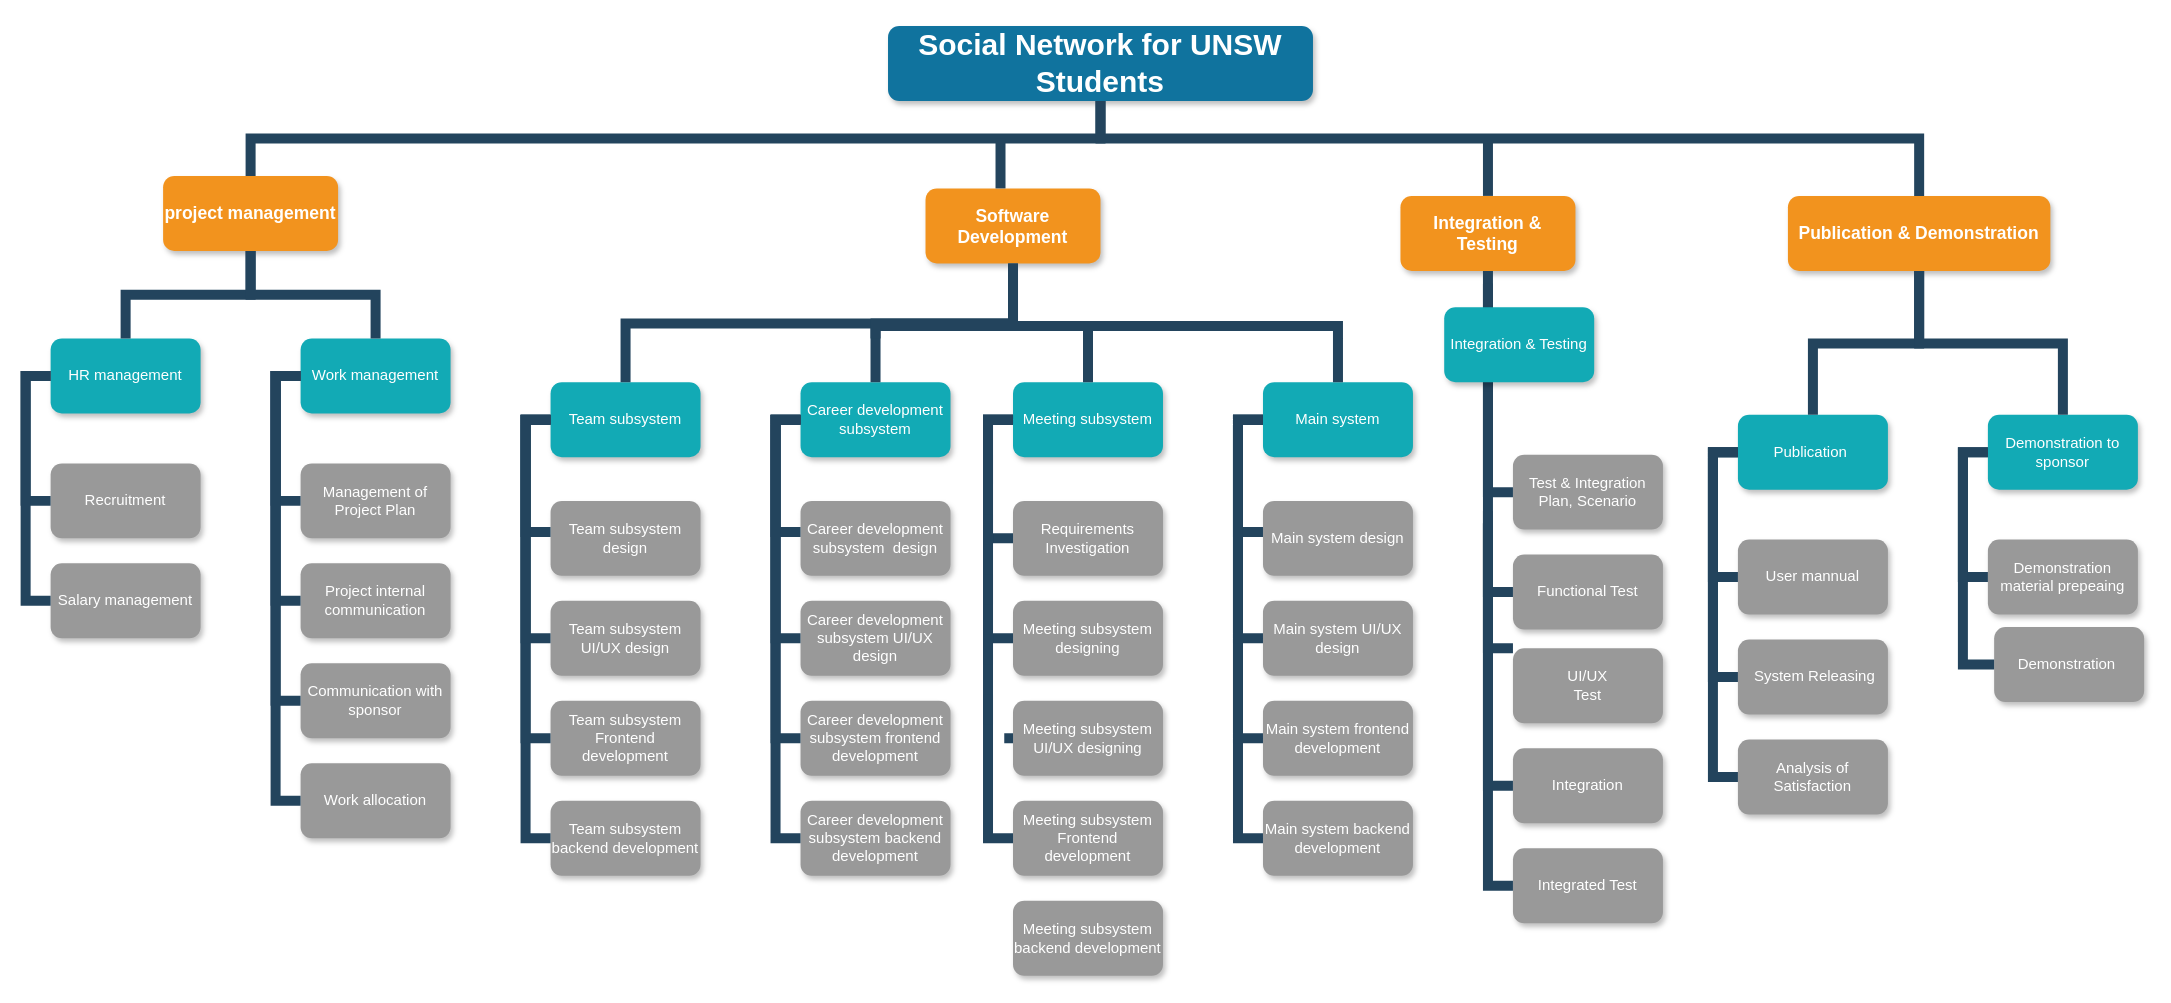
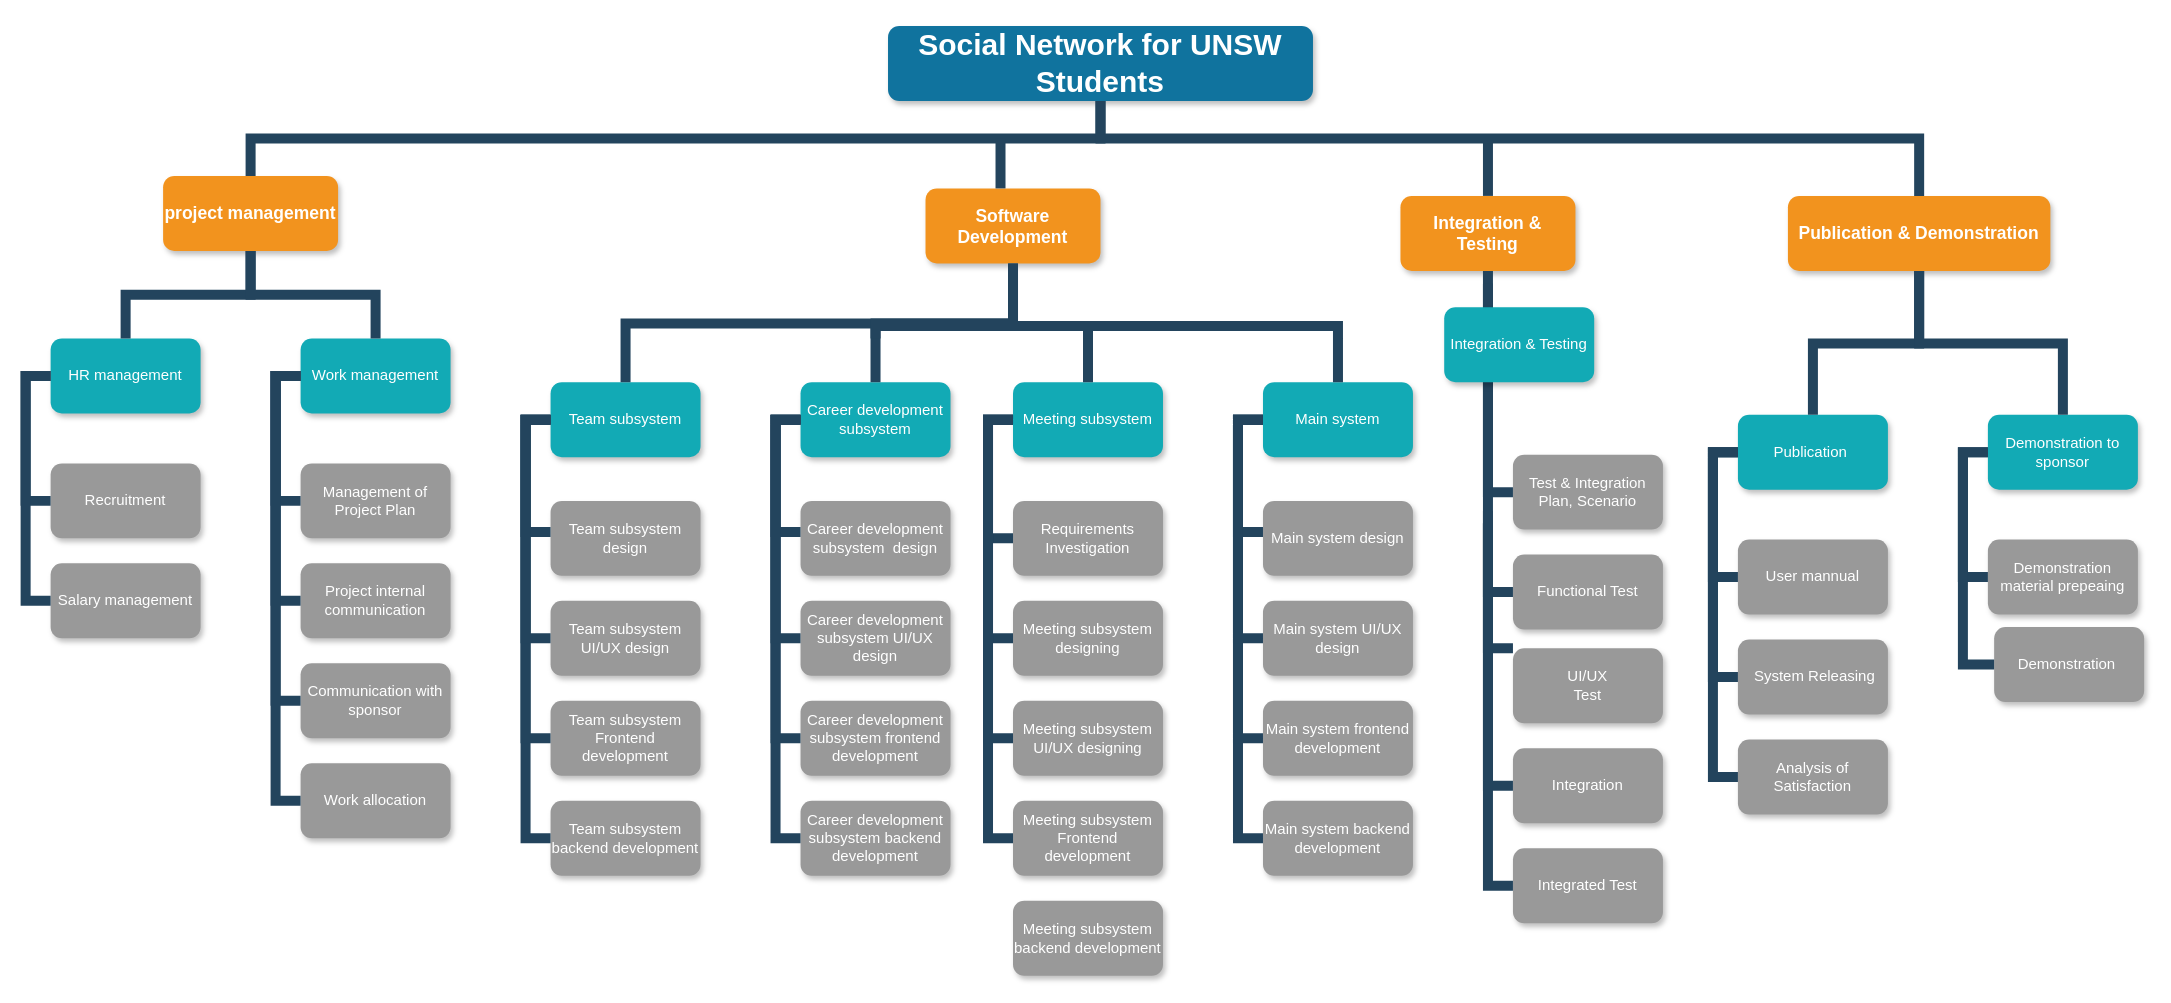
(998, 738) -> (998, 738)
